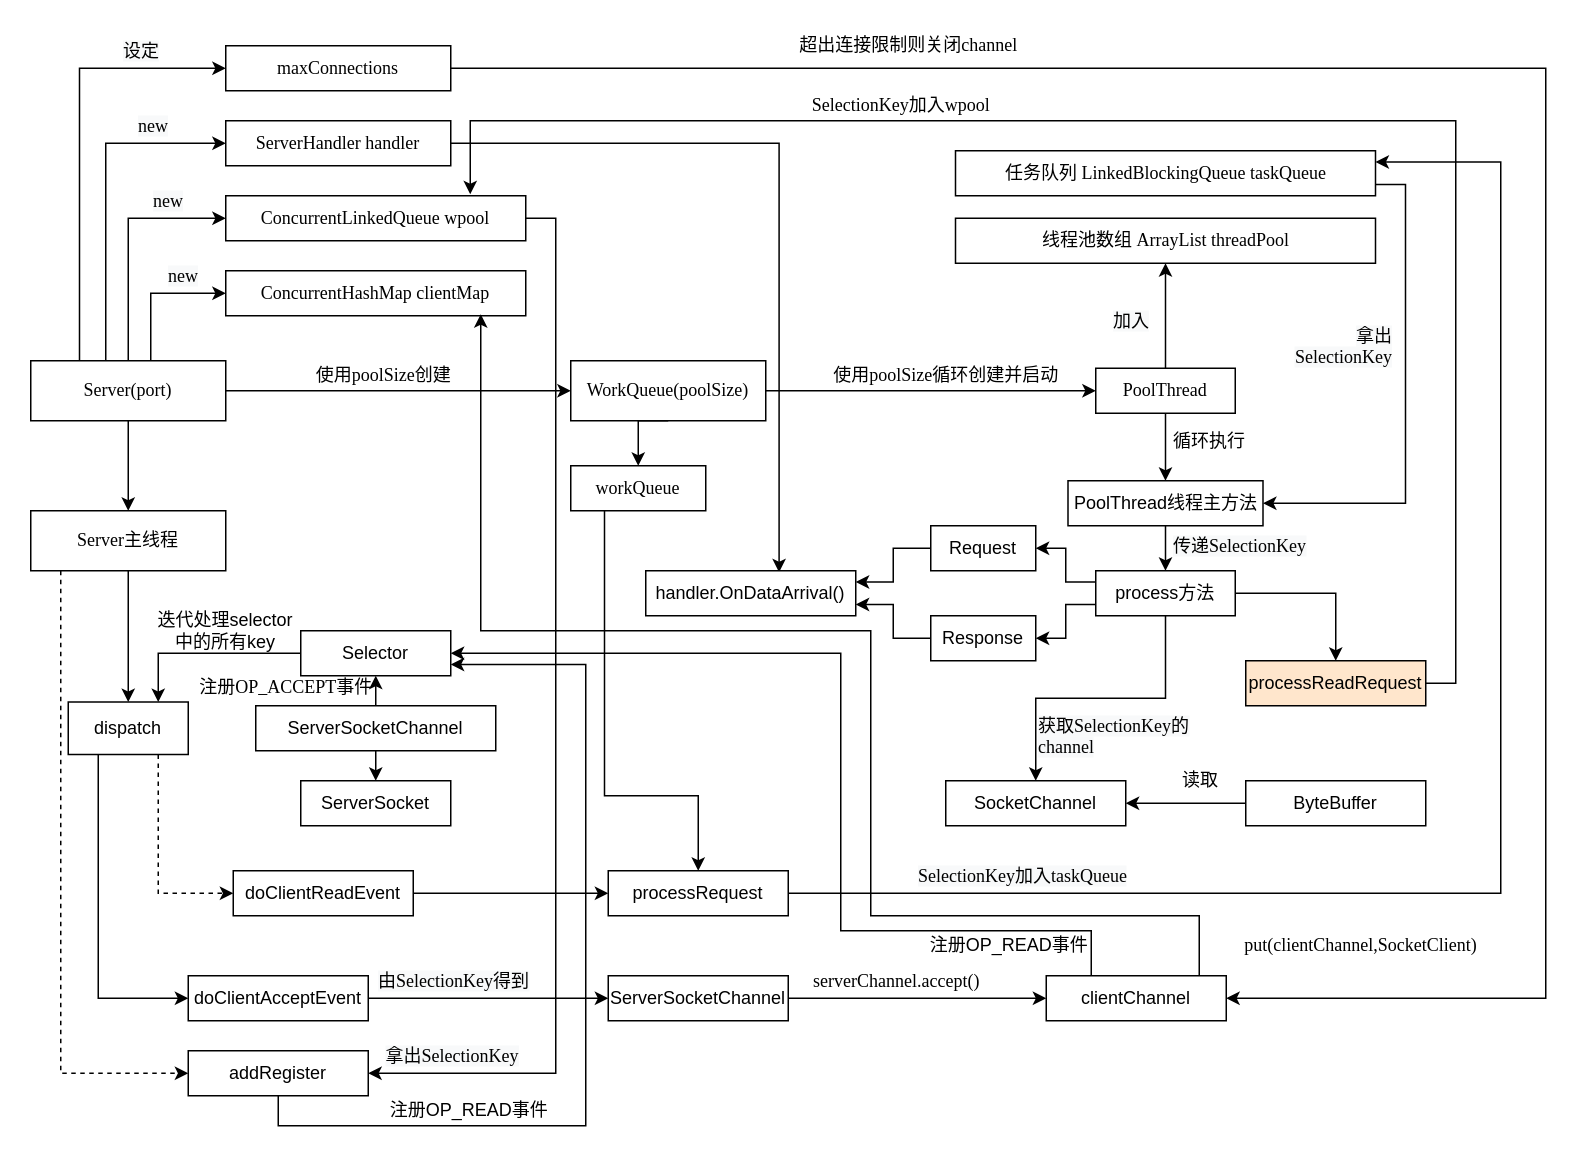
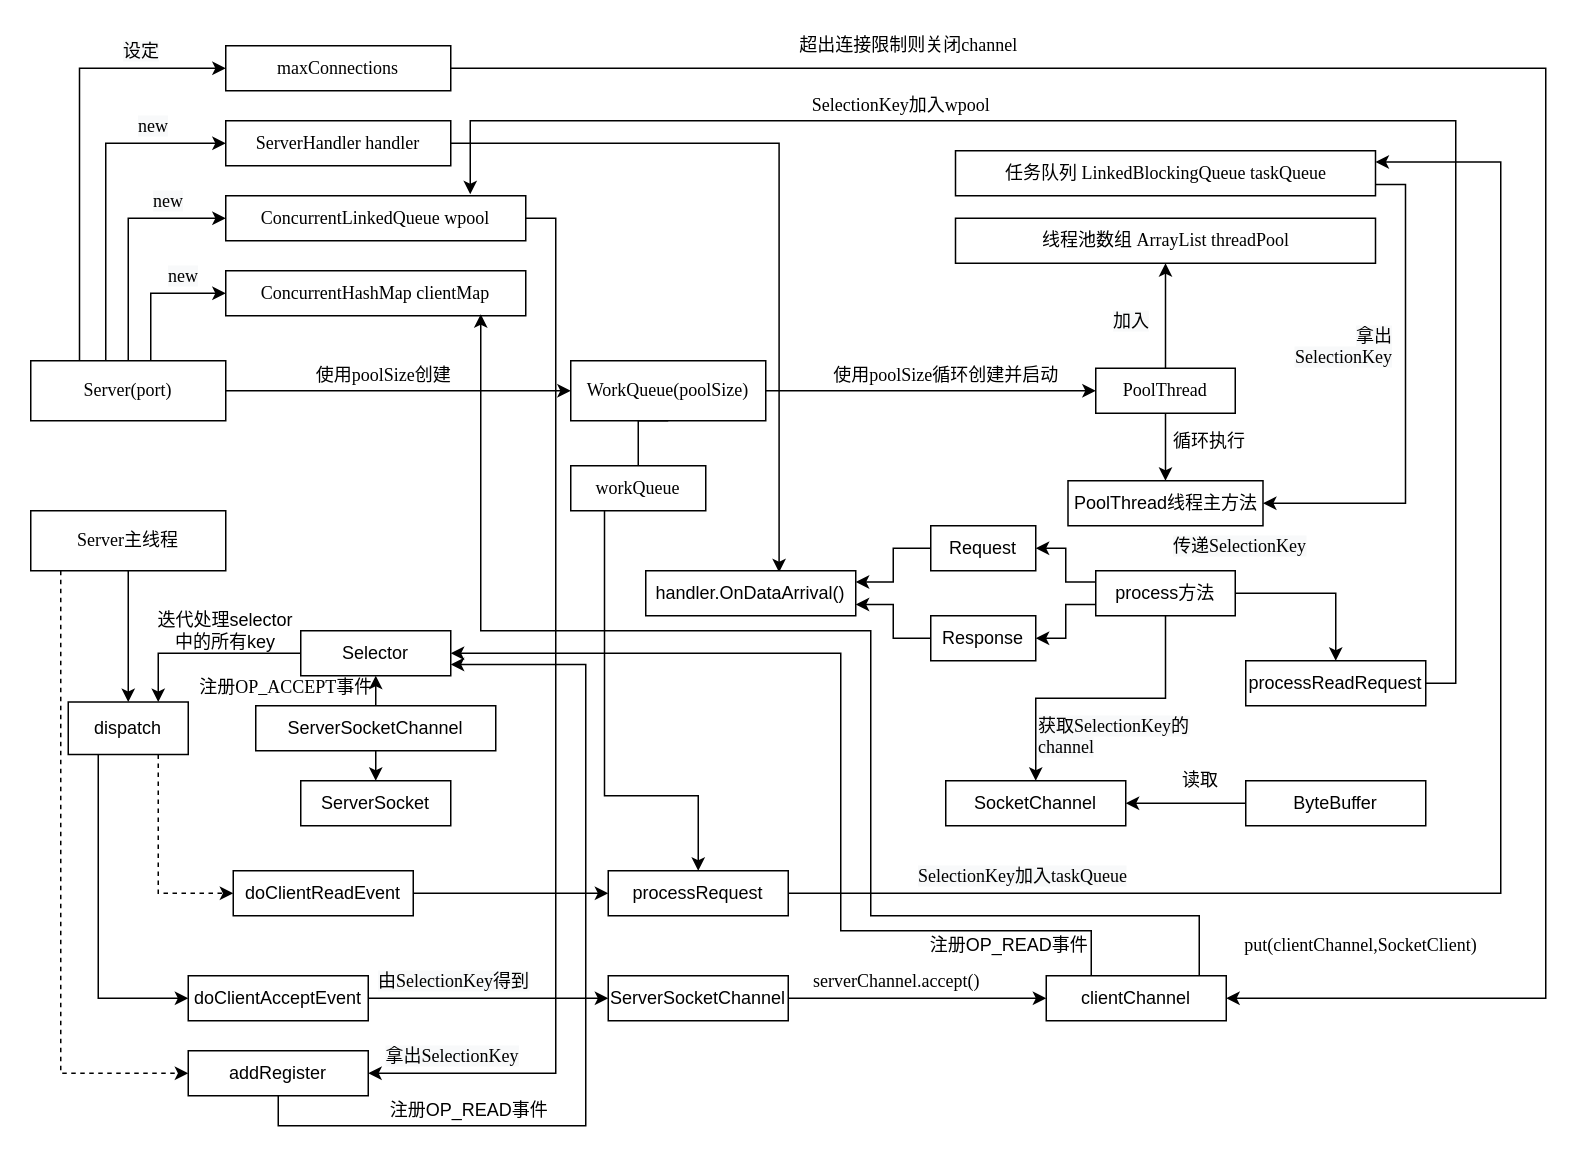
(638, 454) -> (638, 458)
(128, 461) -> none
(1166, 543) -> none
(1336, 683) -> (1336, 683)
